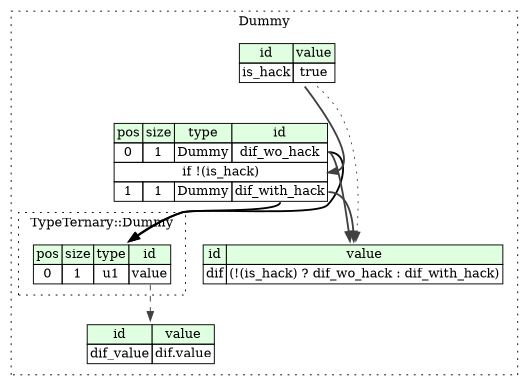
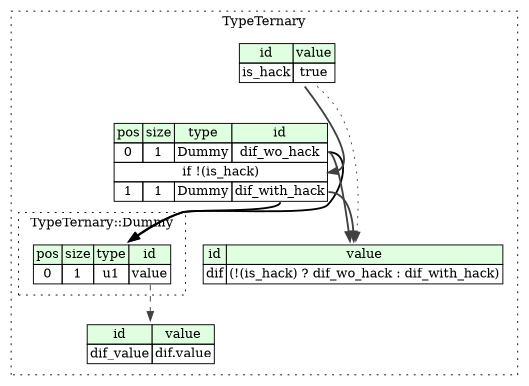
(264, 22) -> (264, 22)
